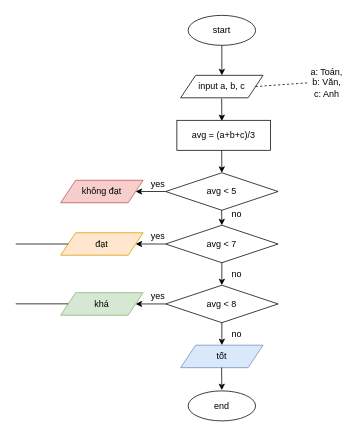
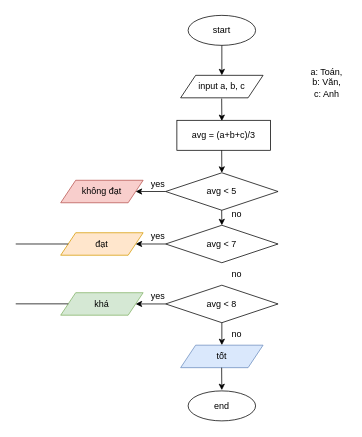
(282, 85) -> none
(222, 279) -> none
